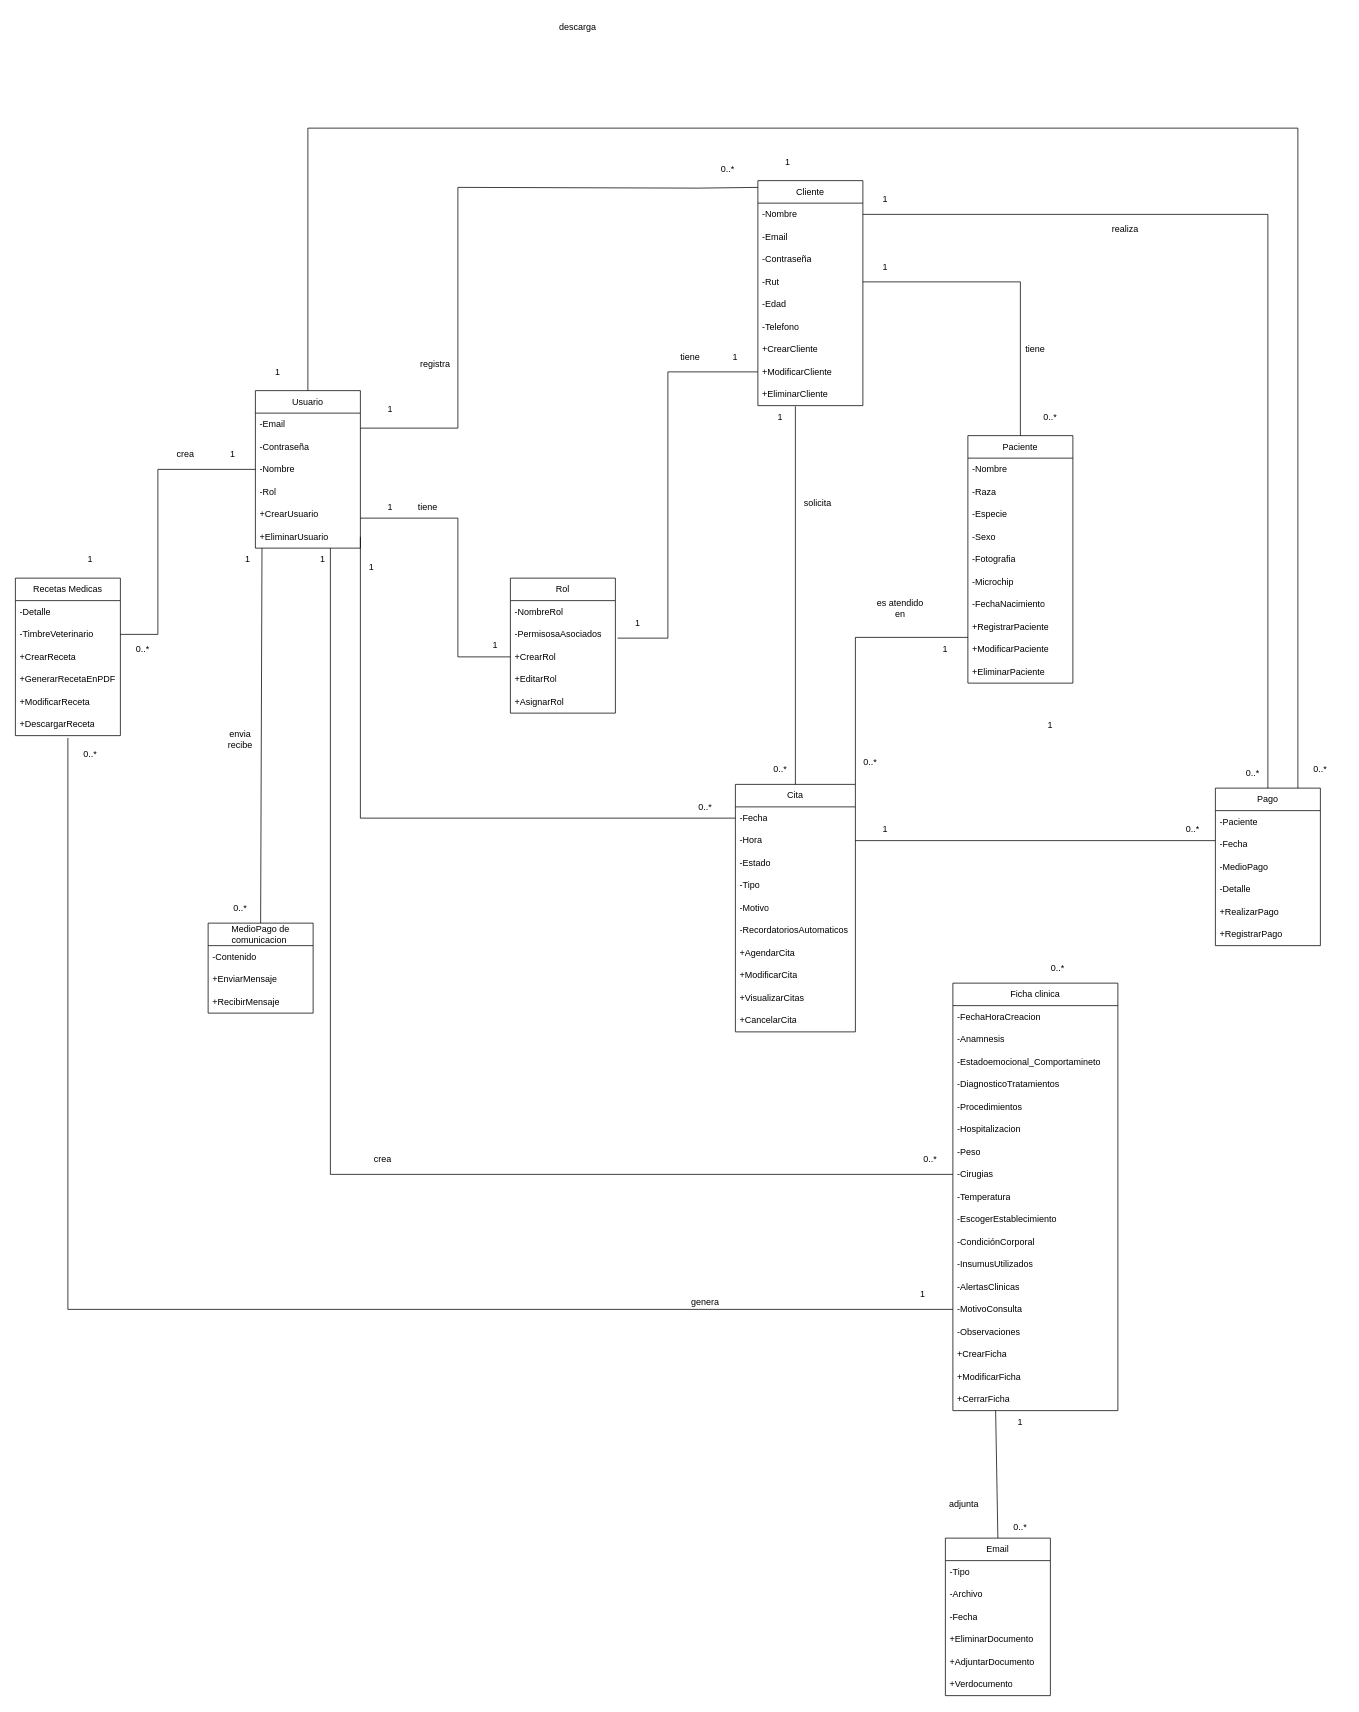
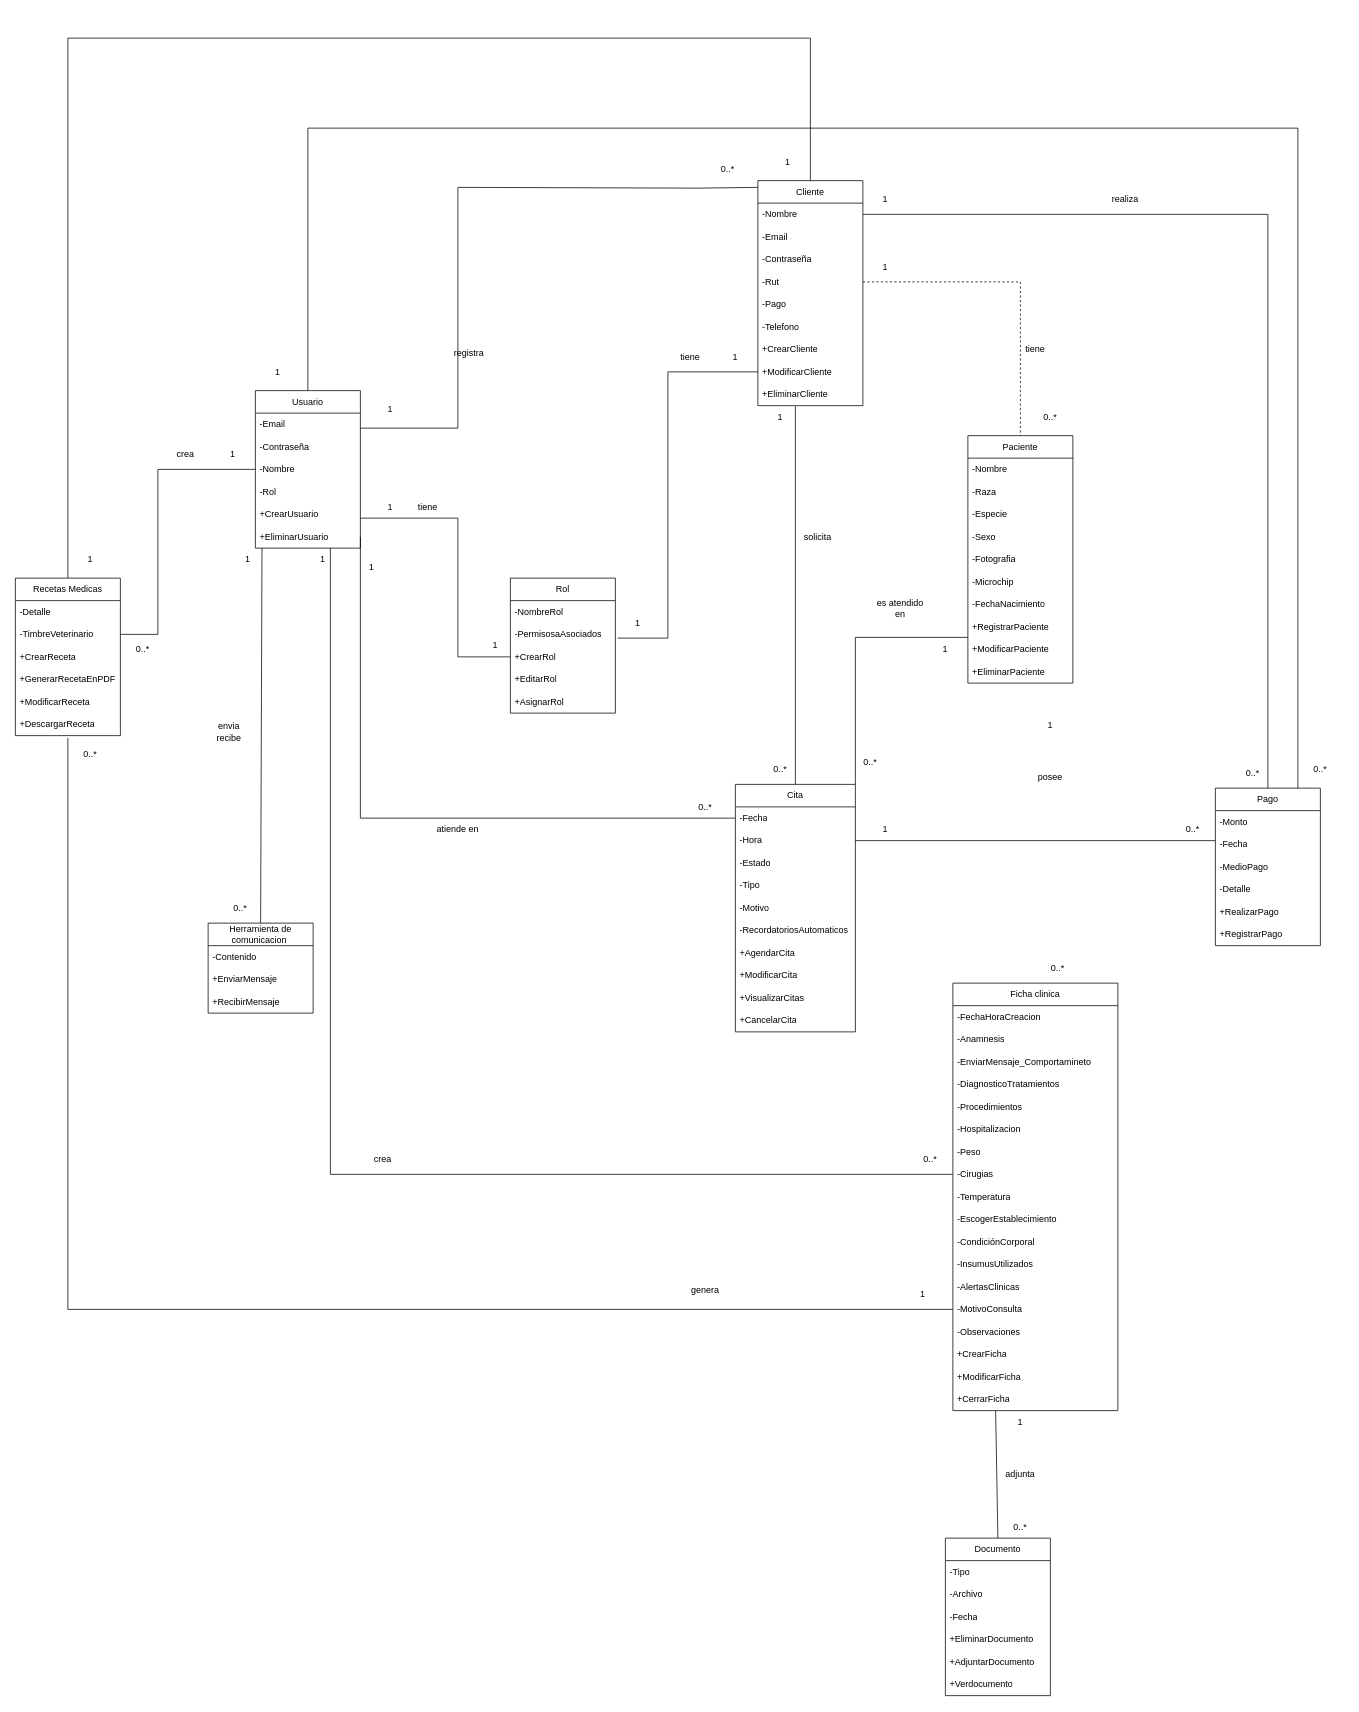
(578, 27) -> none
none -> (240, 38)
(1125, 229) -> (1125, 199)
(1018, 282) -> (1018, 282)
(775, 304) -> (775, 304)
(435, 364) -> (469, 353)
(818, 503) -> (818, 537)
(240, 739) -> (229, 732)
none -> (1050, 777)
(1241, 822) -> (1235, 822)
none -> (458, 829)
(261, 934) -> (261, 934)
(1032, 1062) -> (1028, 1062)
(705, 1302) -> (705, 1290)
(964, 1504) -> (1020, 1474)
(998, 1549) -> (998, 1549)
